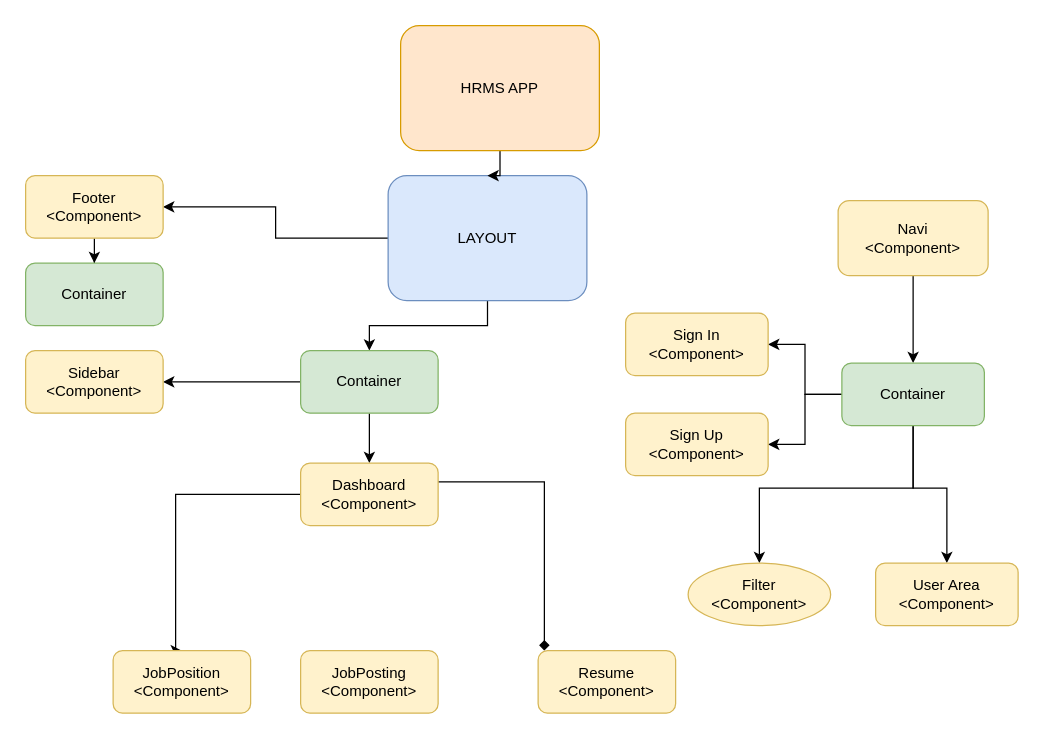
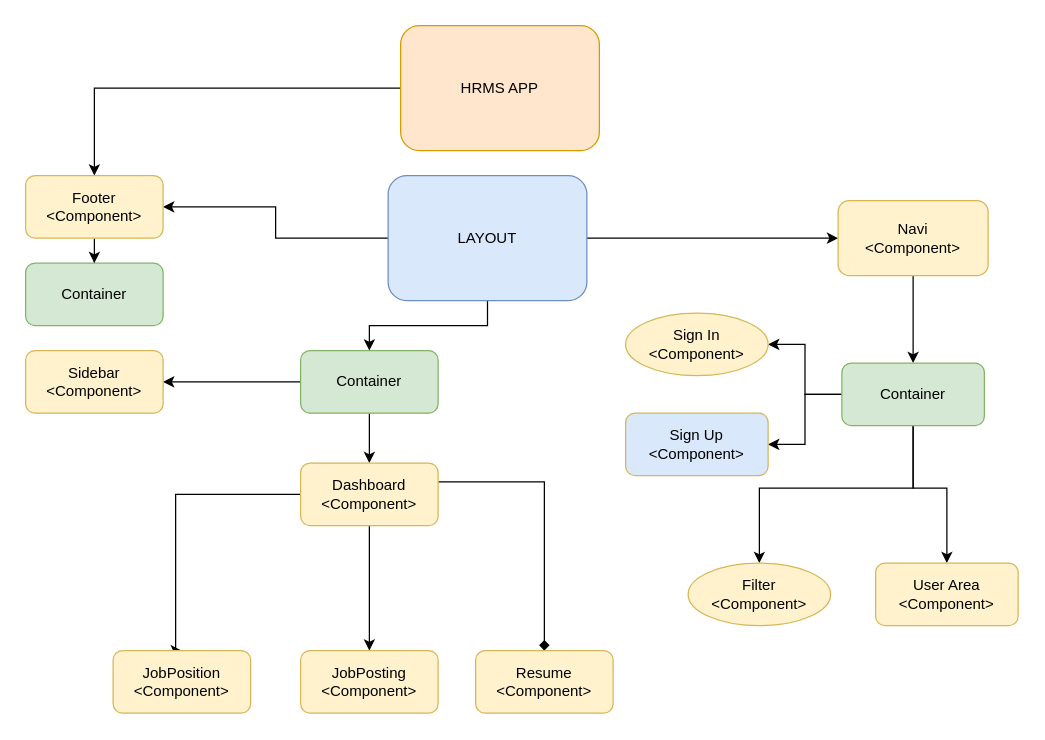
(500, 165) -> (208, 88)
none -> (708, 238)
(697, 344) -> (697, 344)
(697, 444) -> (697, 444)
none -> (369, 584)
(607, 682) -> (544, 682)
